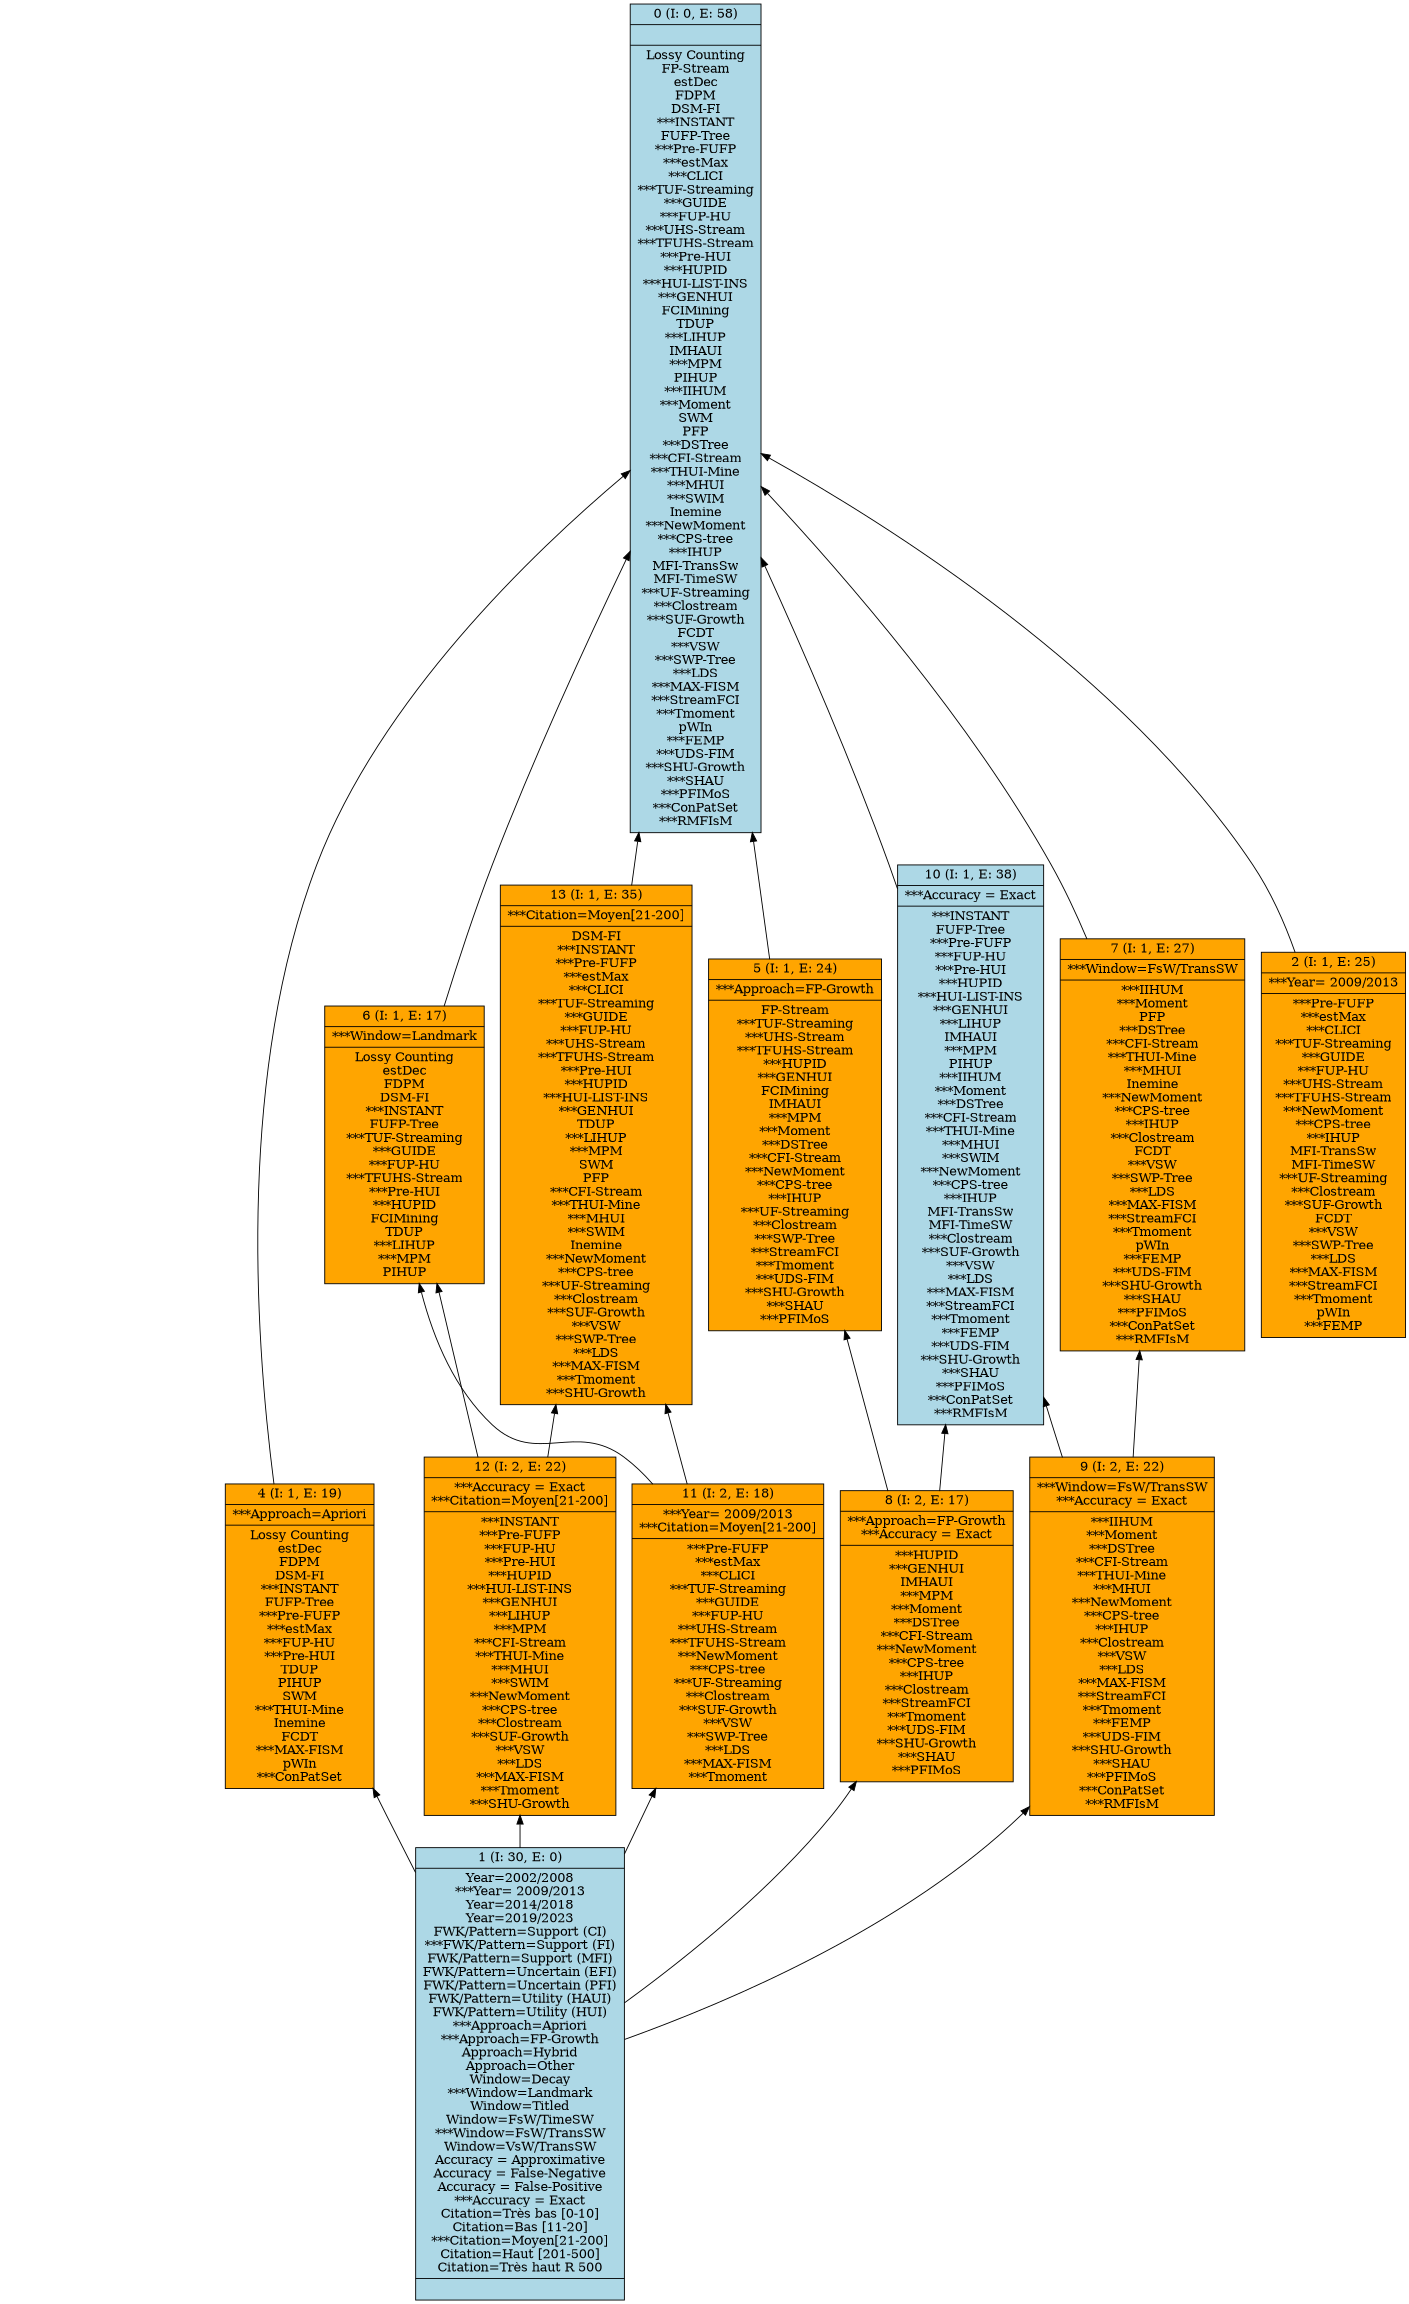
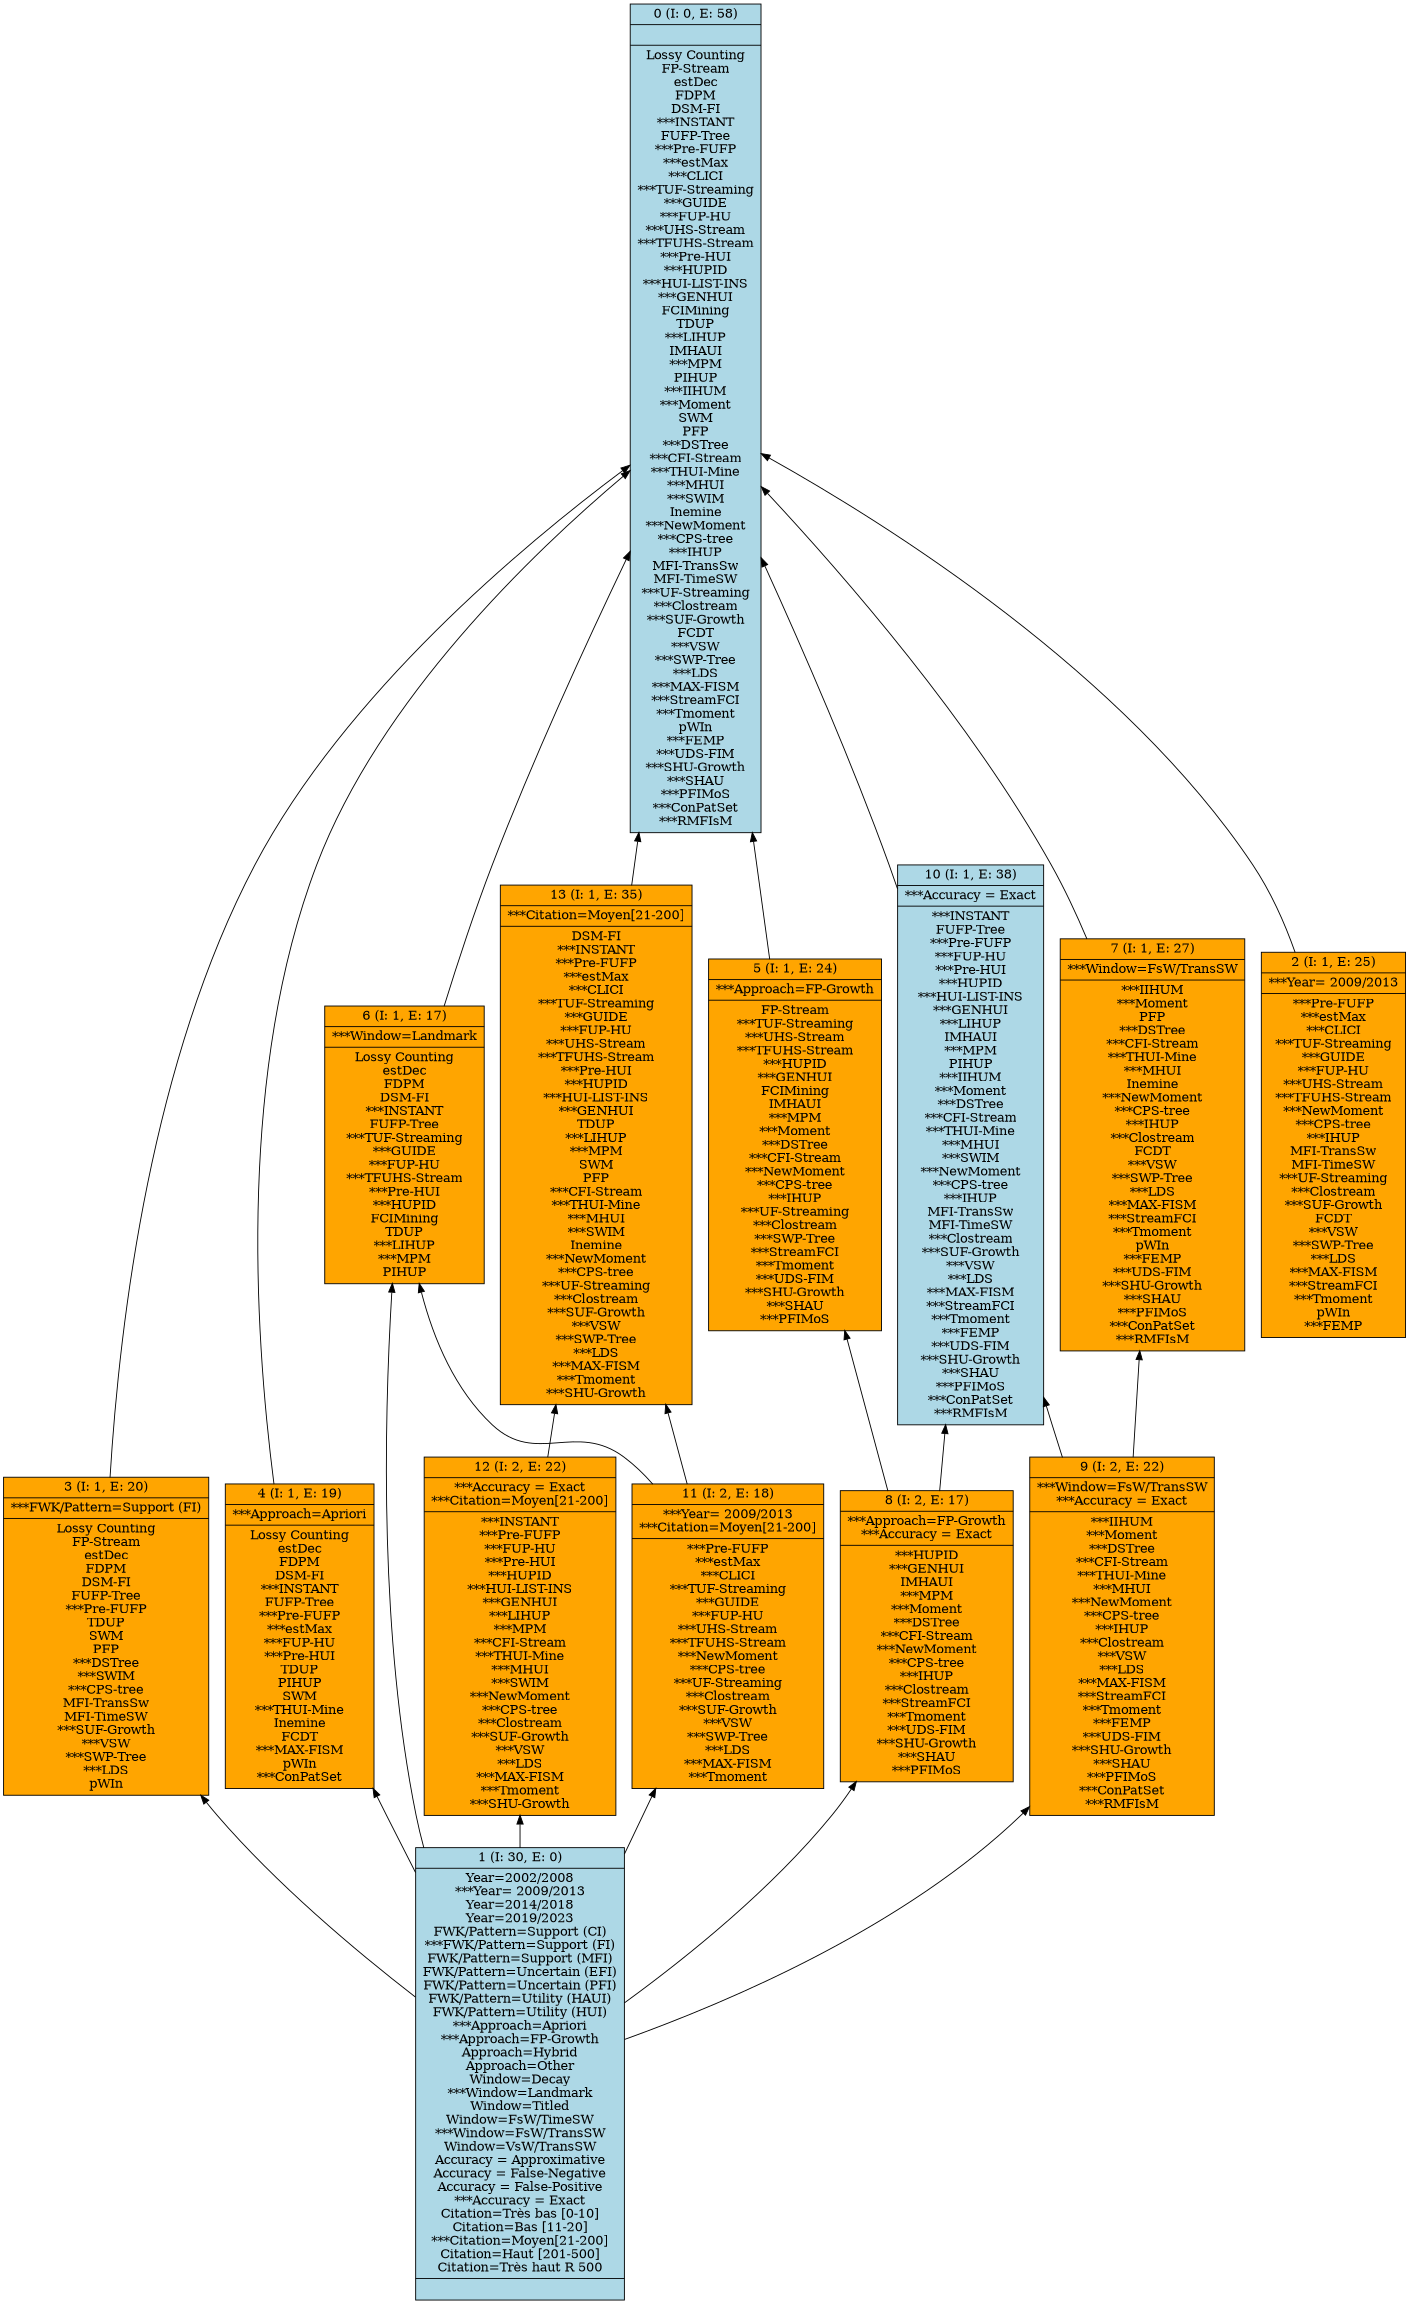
(457, 1367) -> (389, 1572)
none -> (106, 1636)
